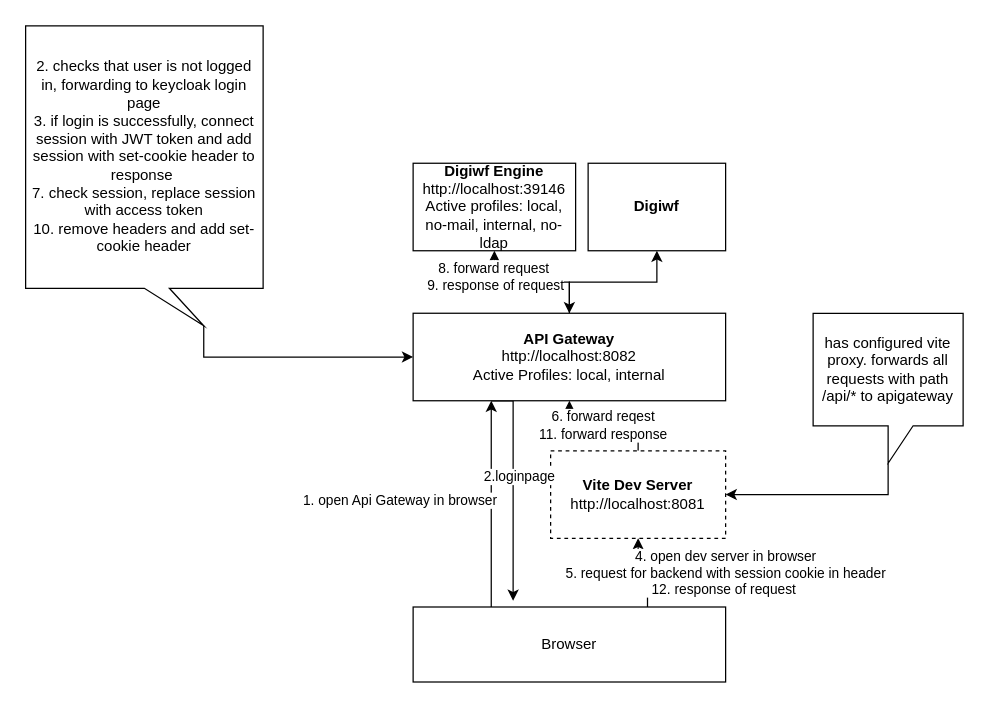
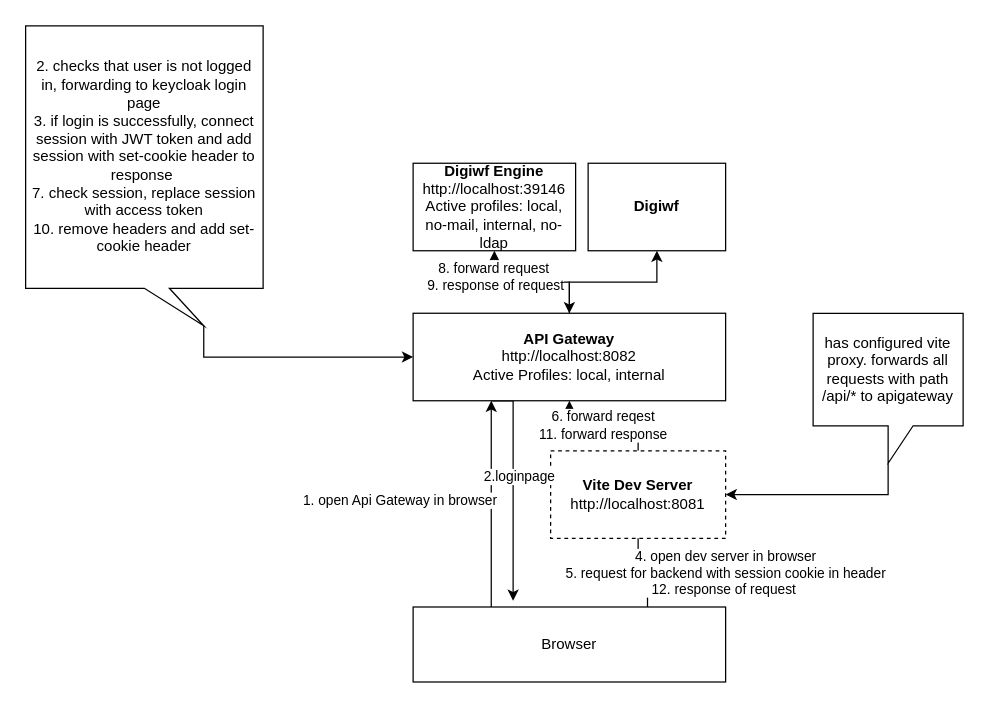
(638, 548) -> (638, 544)
